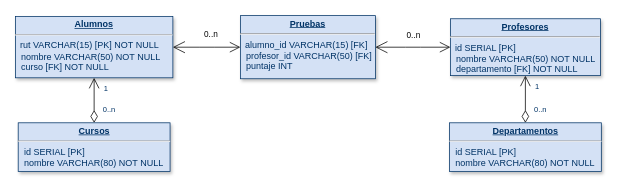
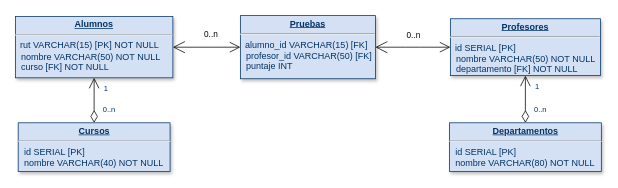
(83, 139) -> (83, 139)
